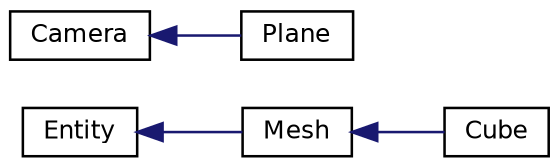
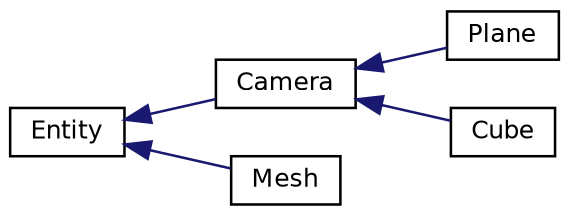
none -> (183, 107)
(411, 132) -> (416, 113)
